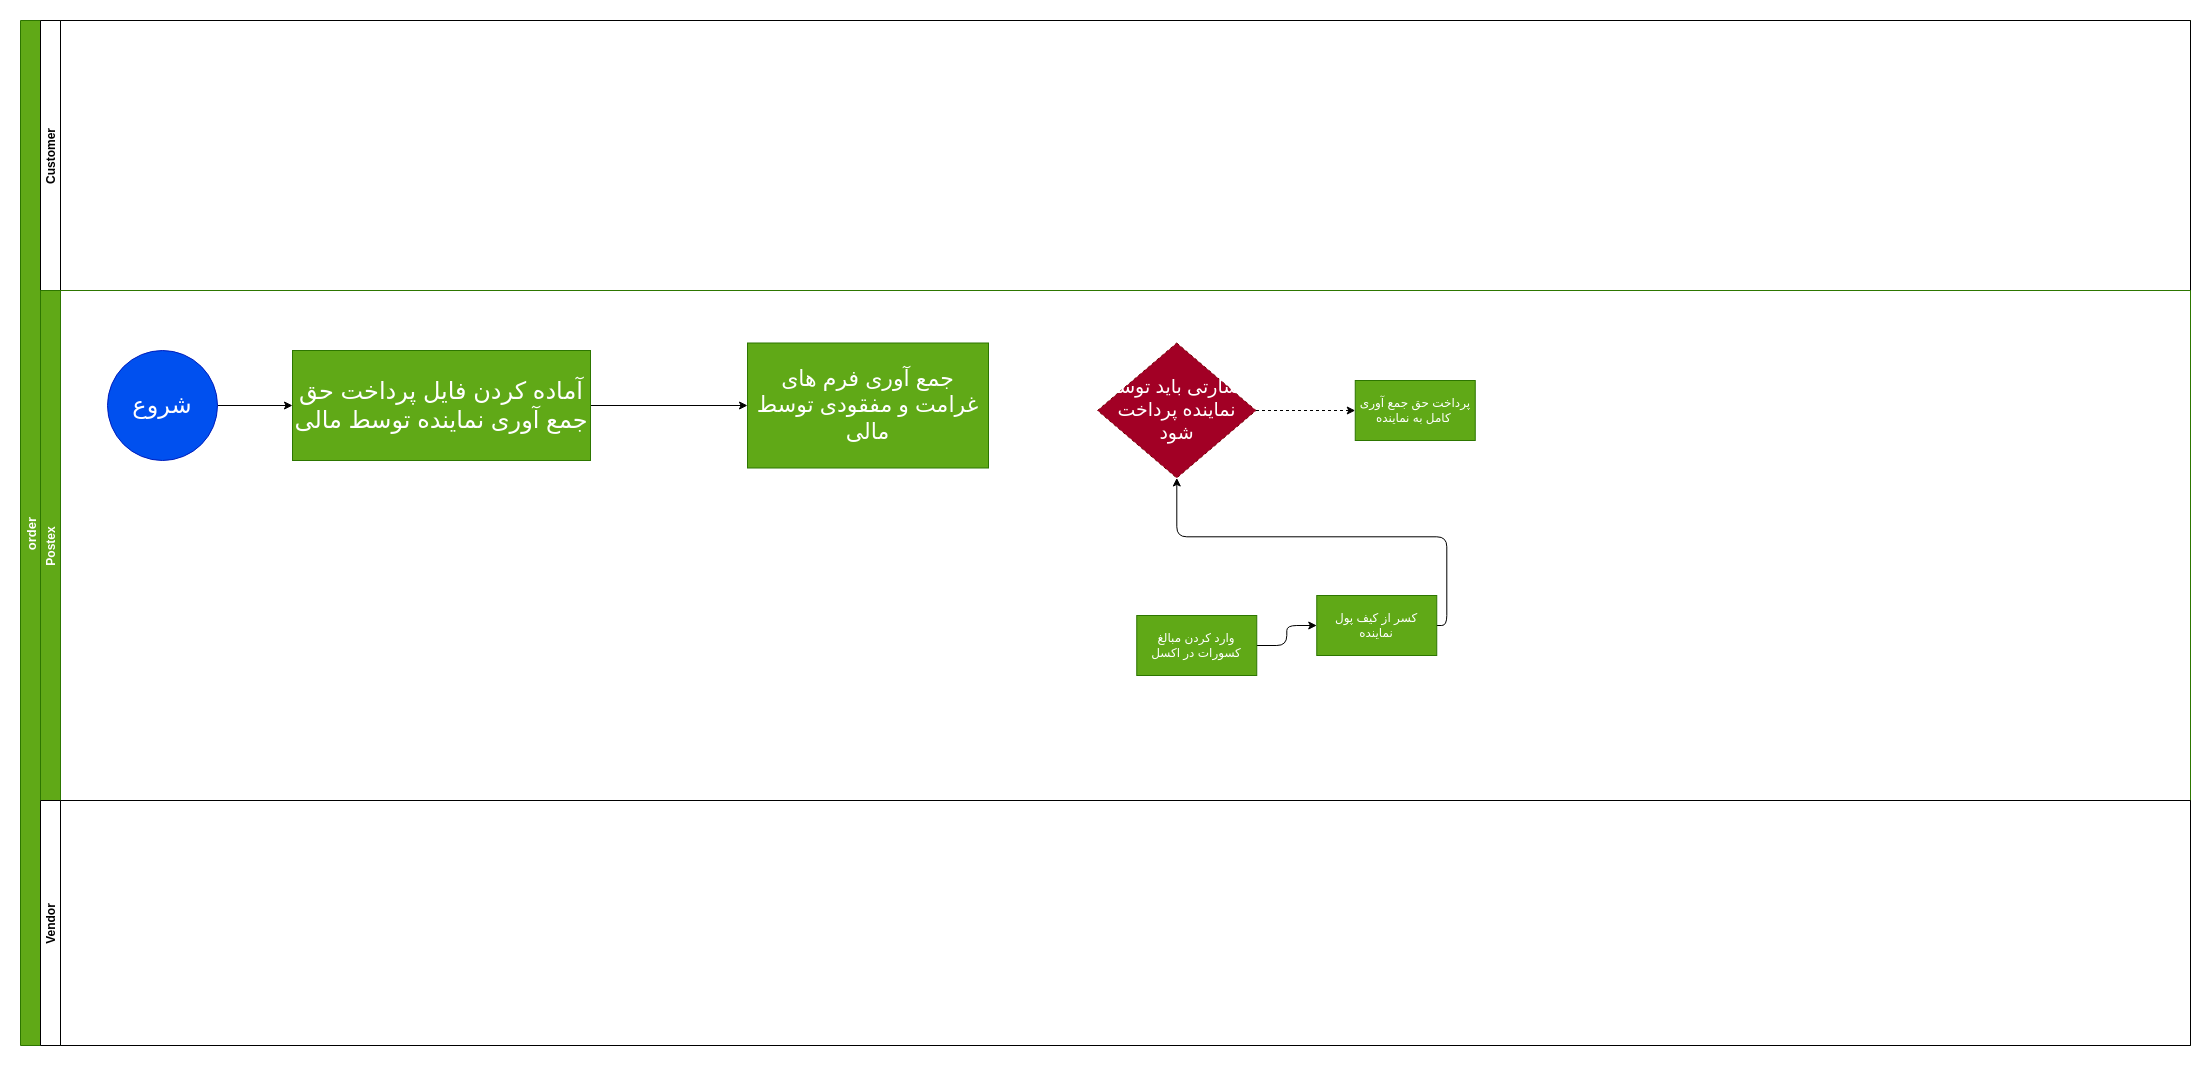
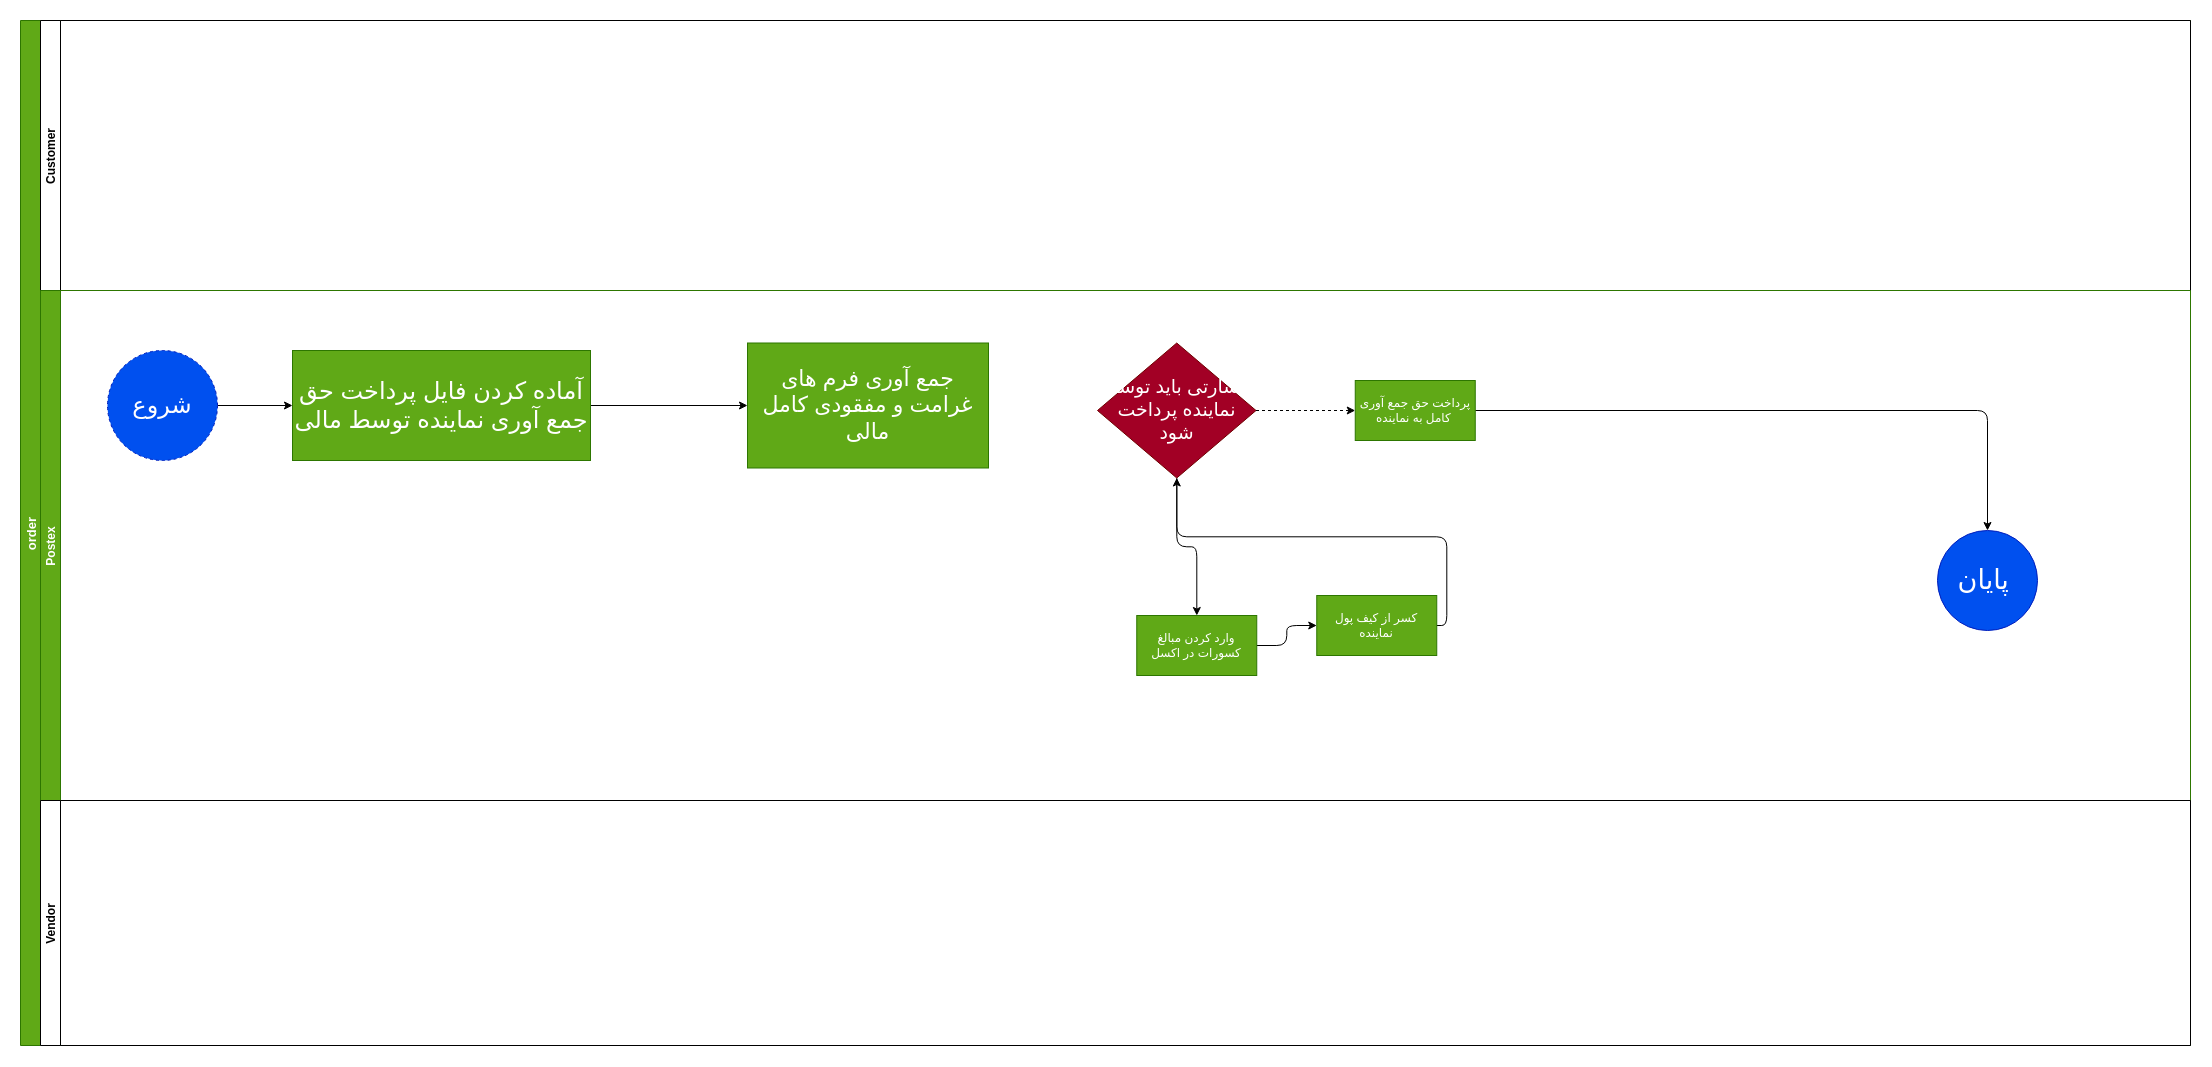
(163, 406) -> (163, 406)
(868, 406) -> (868, 406)
(1177, 411) -> (1177, 411)
none -> (1782, 411)
none -> (1197, 569)
none -> (1988, 581)
